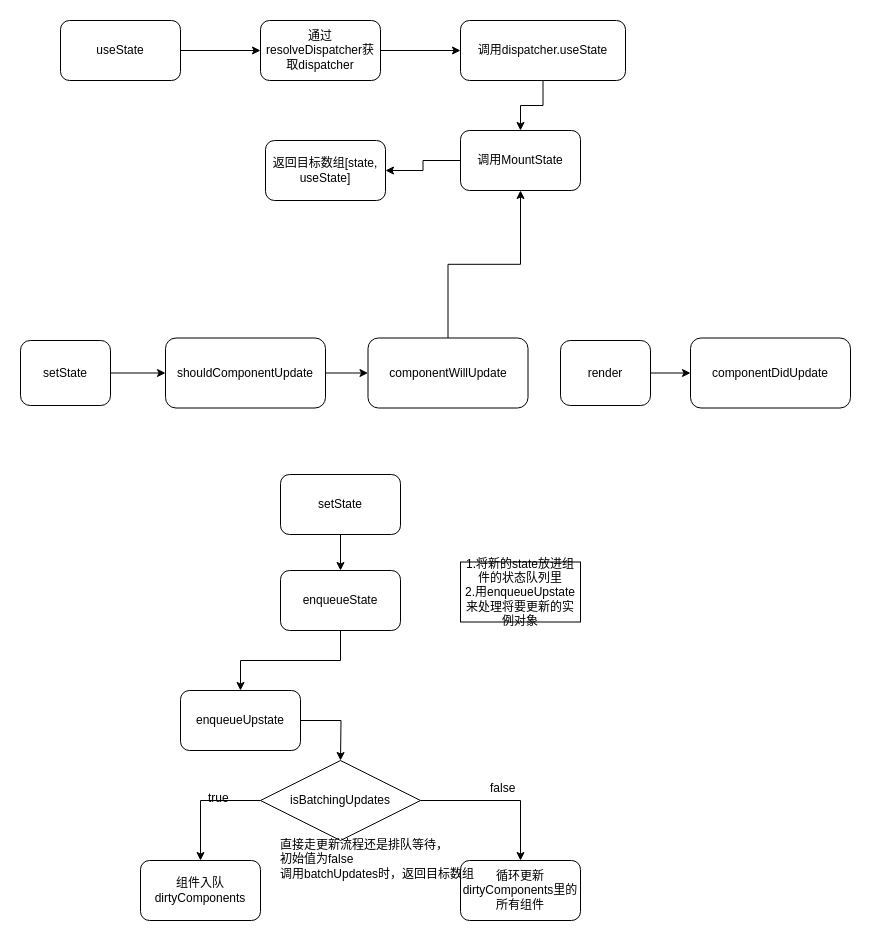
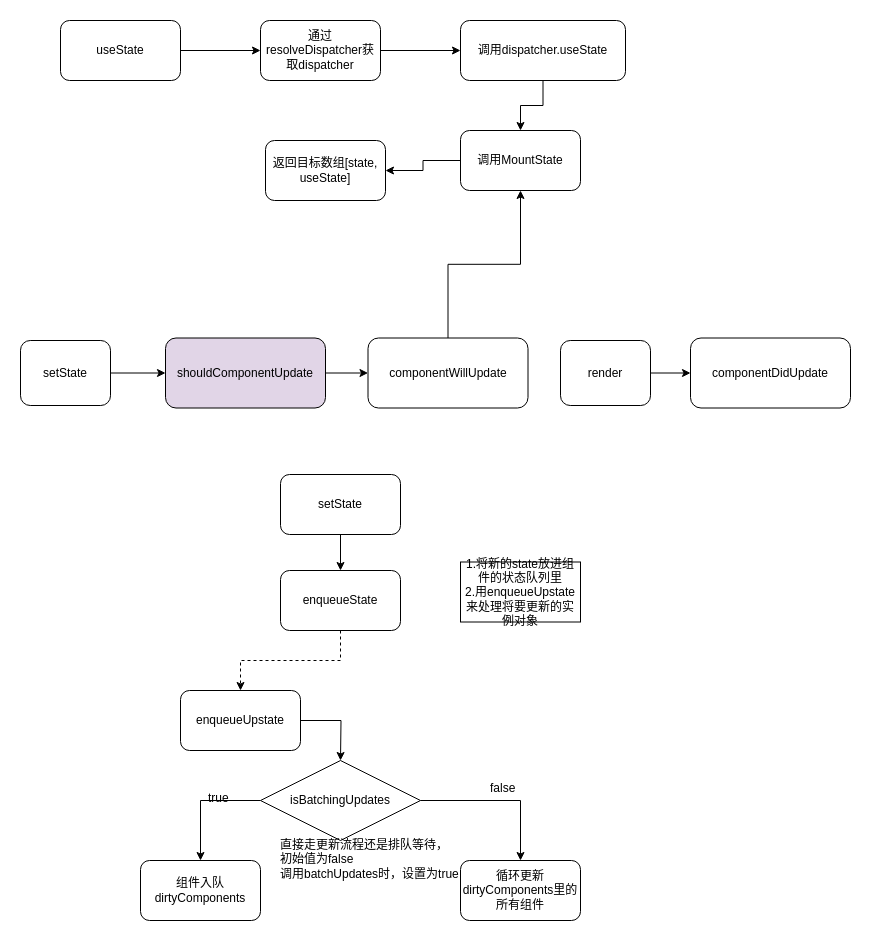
(246, 373) -> (246, 373)
(295, 661) -> (295, 661)
(381, 860) -> (376, 860)
